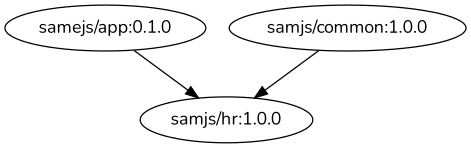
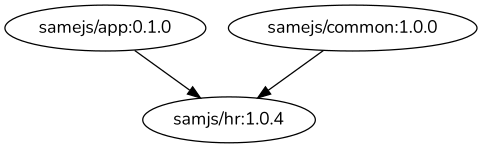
(348, 28) -> (353, 28)
(226, 120) -> (229, 120)
